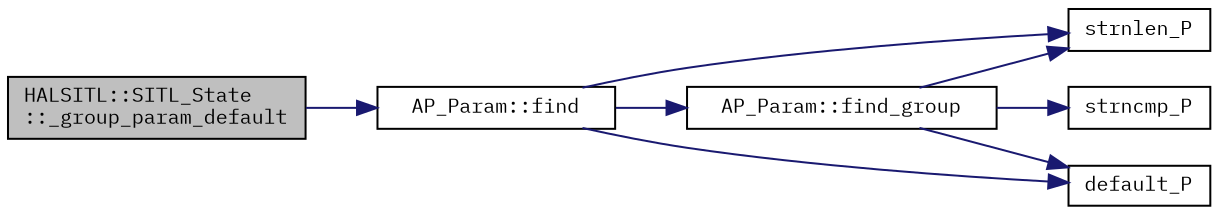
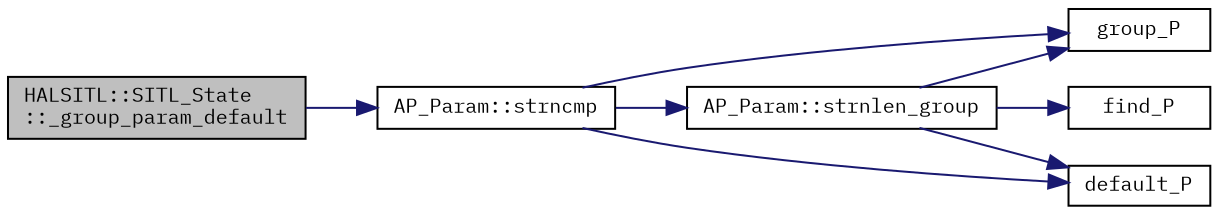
(1139, 30) -> (1139, 30)
(496, 108) -> (496, 108)
(842, 108) -> (842, 108)
(1139, 108) -> (1139, 108)
